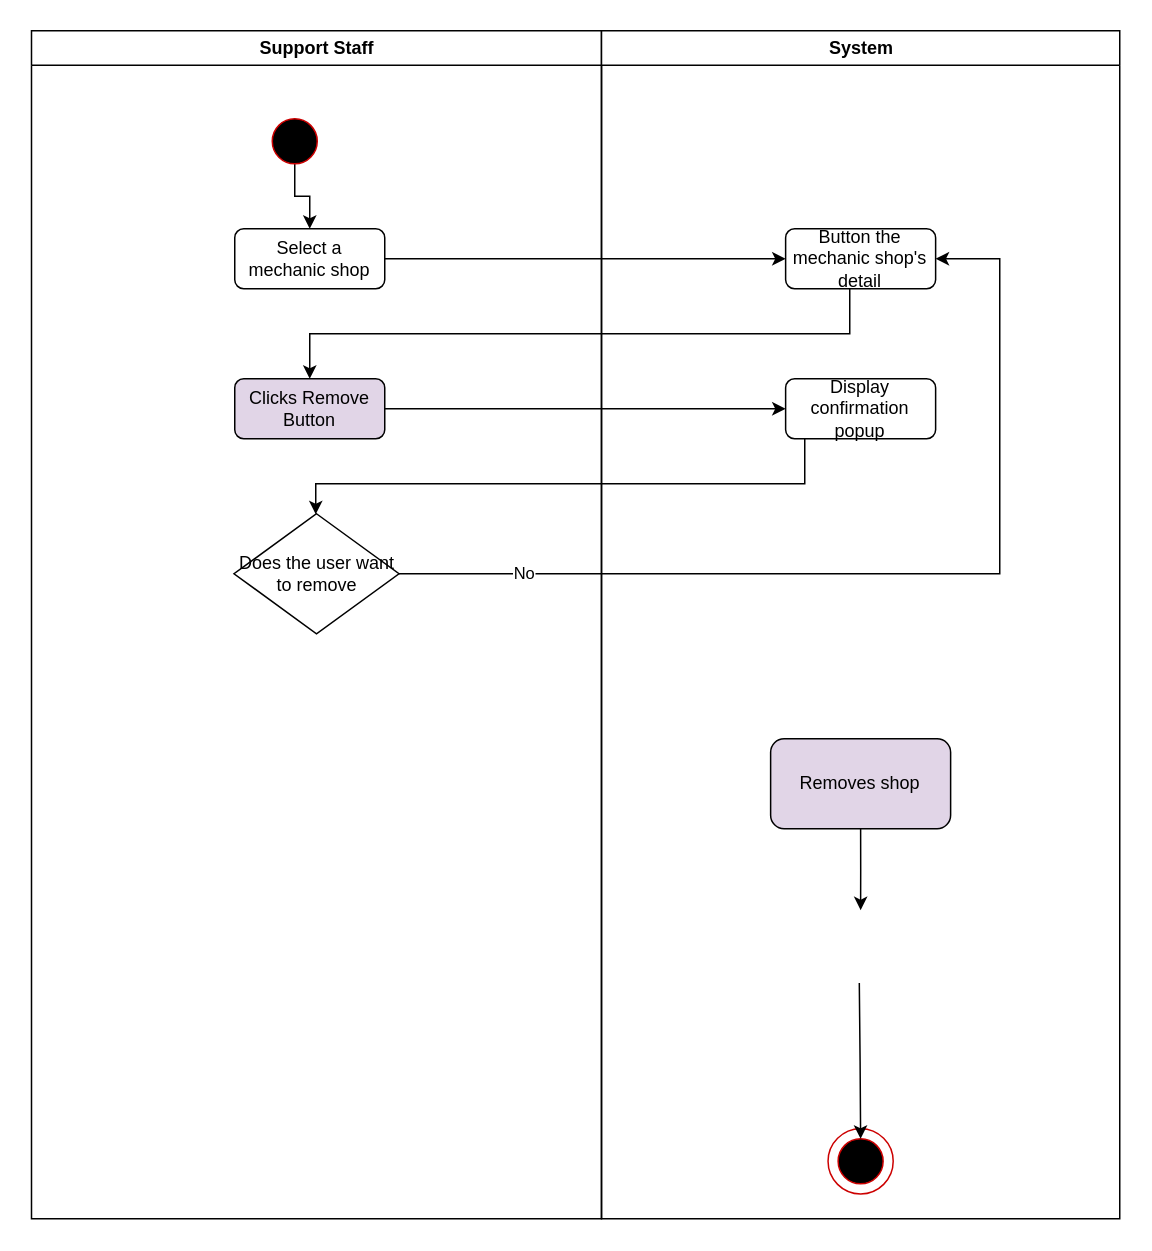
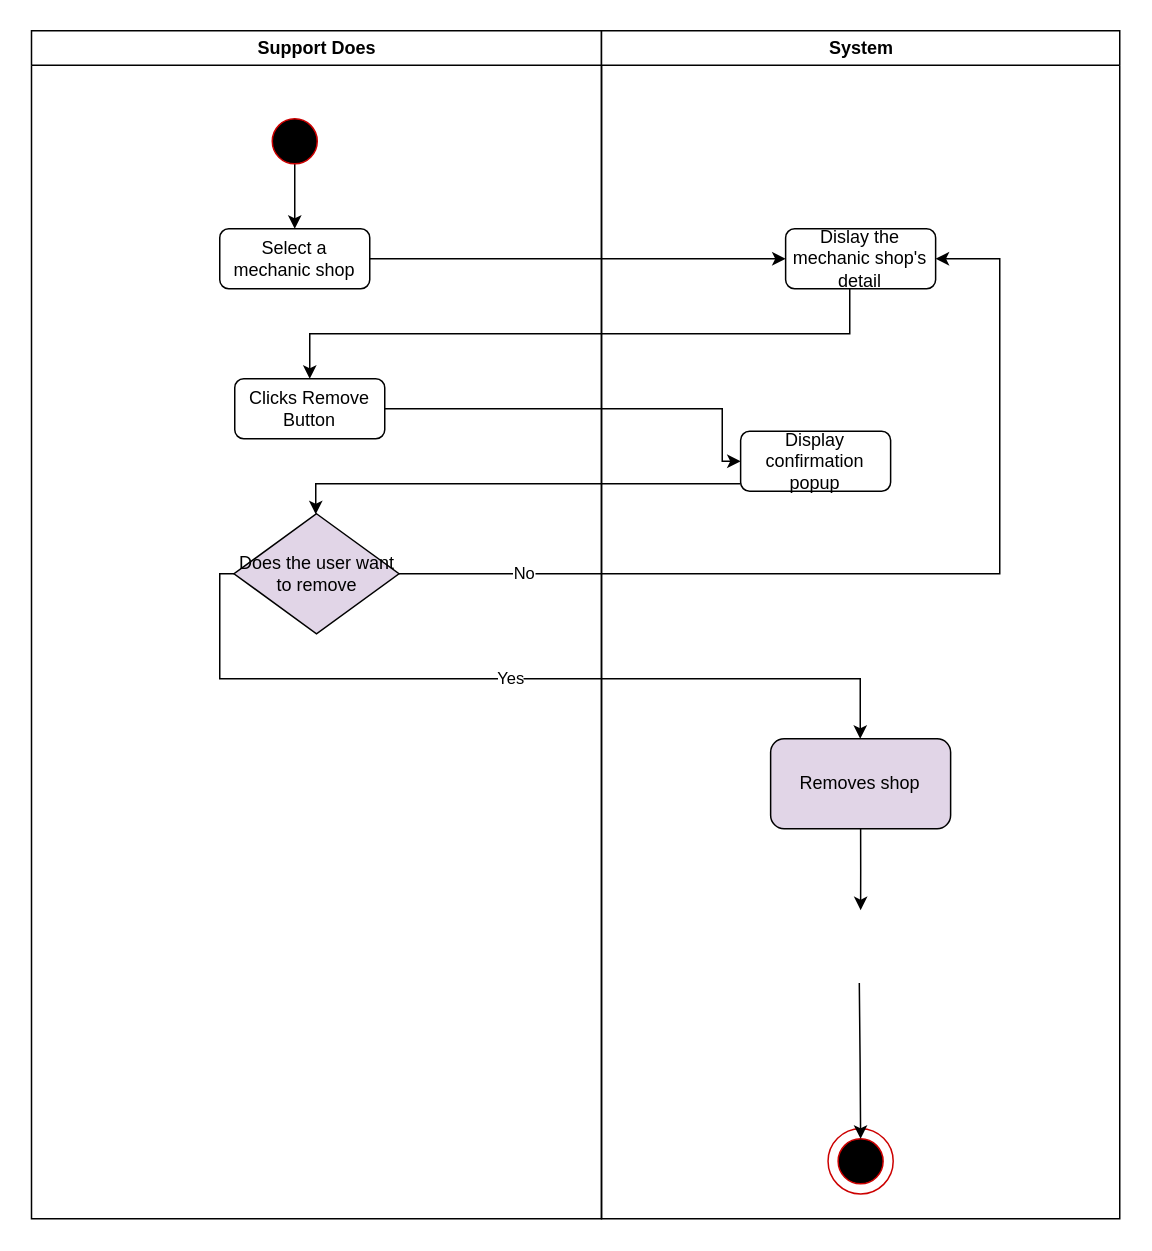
(317, 49) -> (317, 49)
(310, 259) -> (295, 259)
(860, 259) -> (860, 259)
(310, 409) -> (310, 409)
(861, 409) -> (816, 461)
(317, 574) -> (317, 574)
none -> (505, 679)
